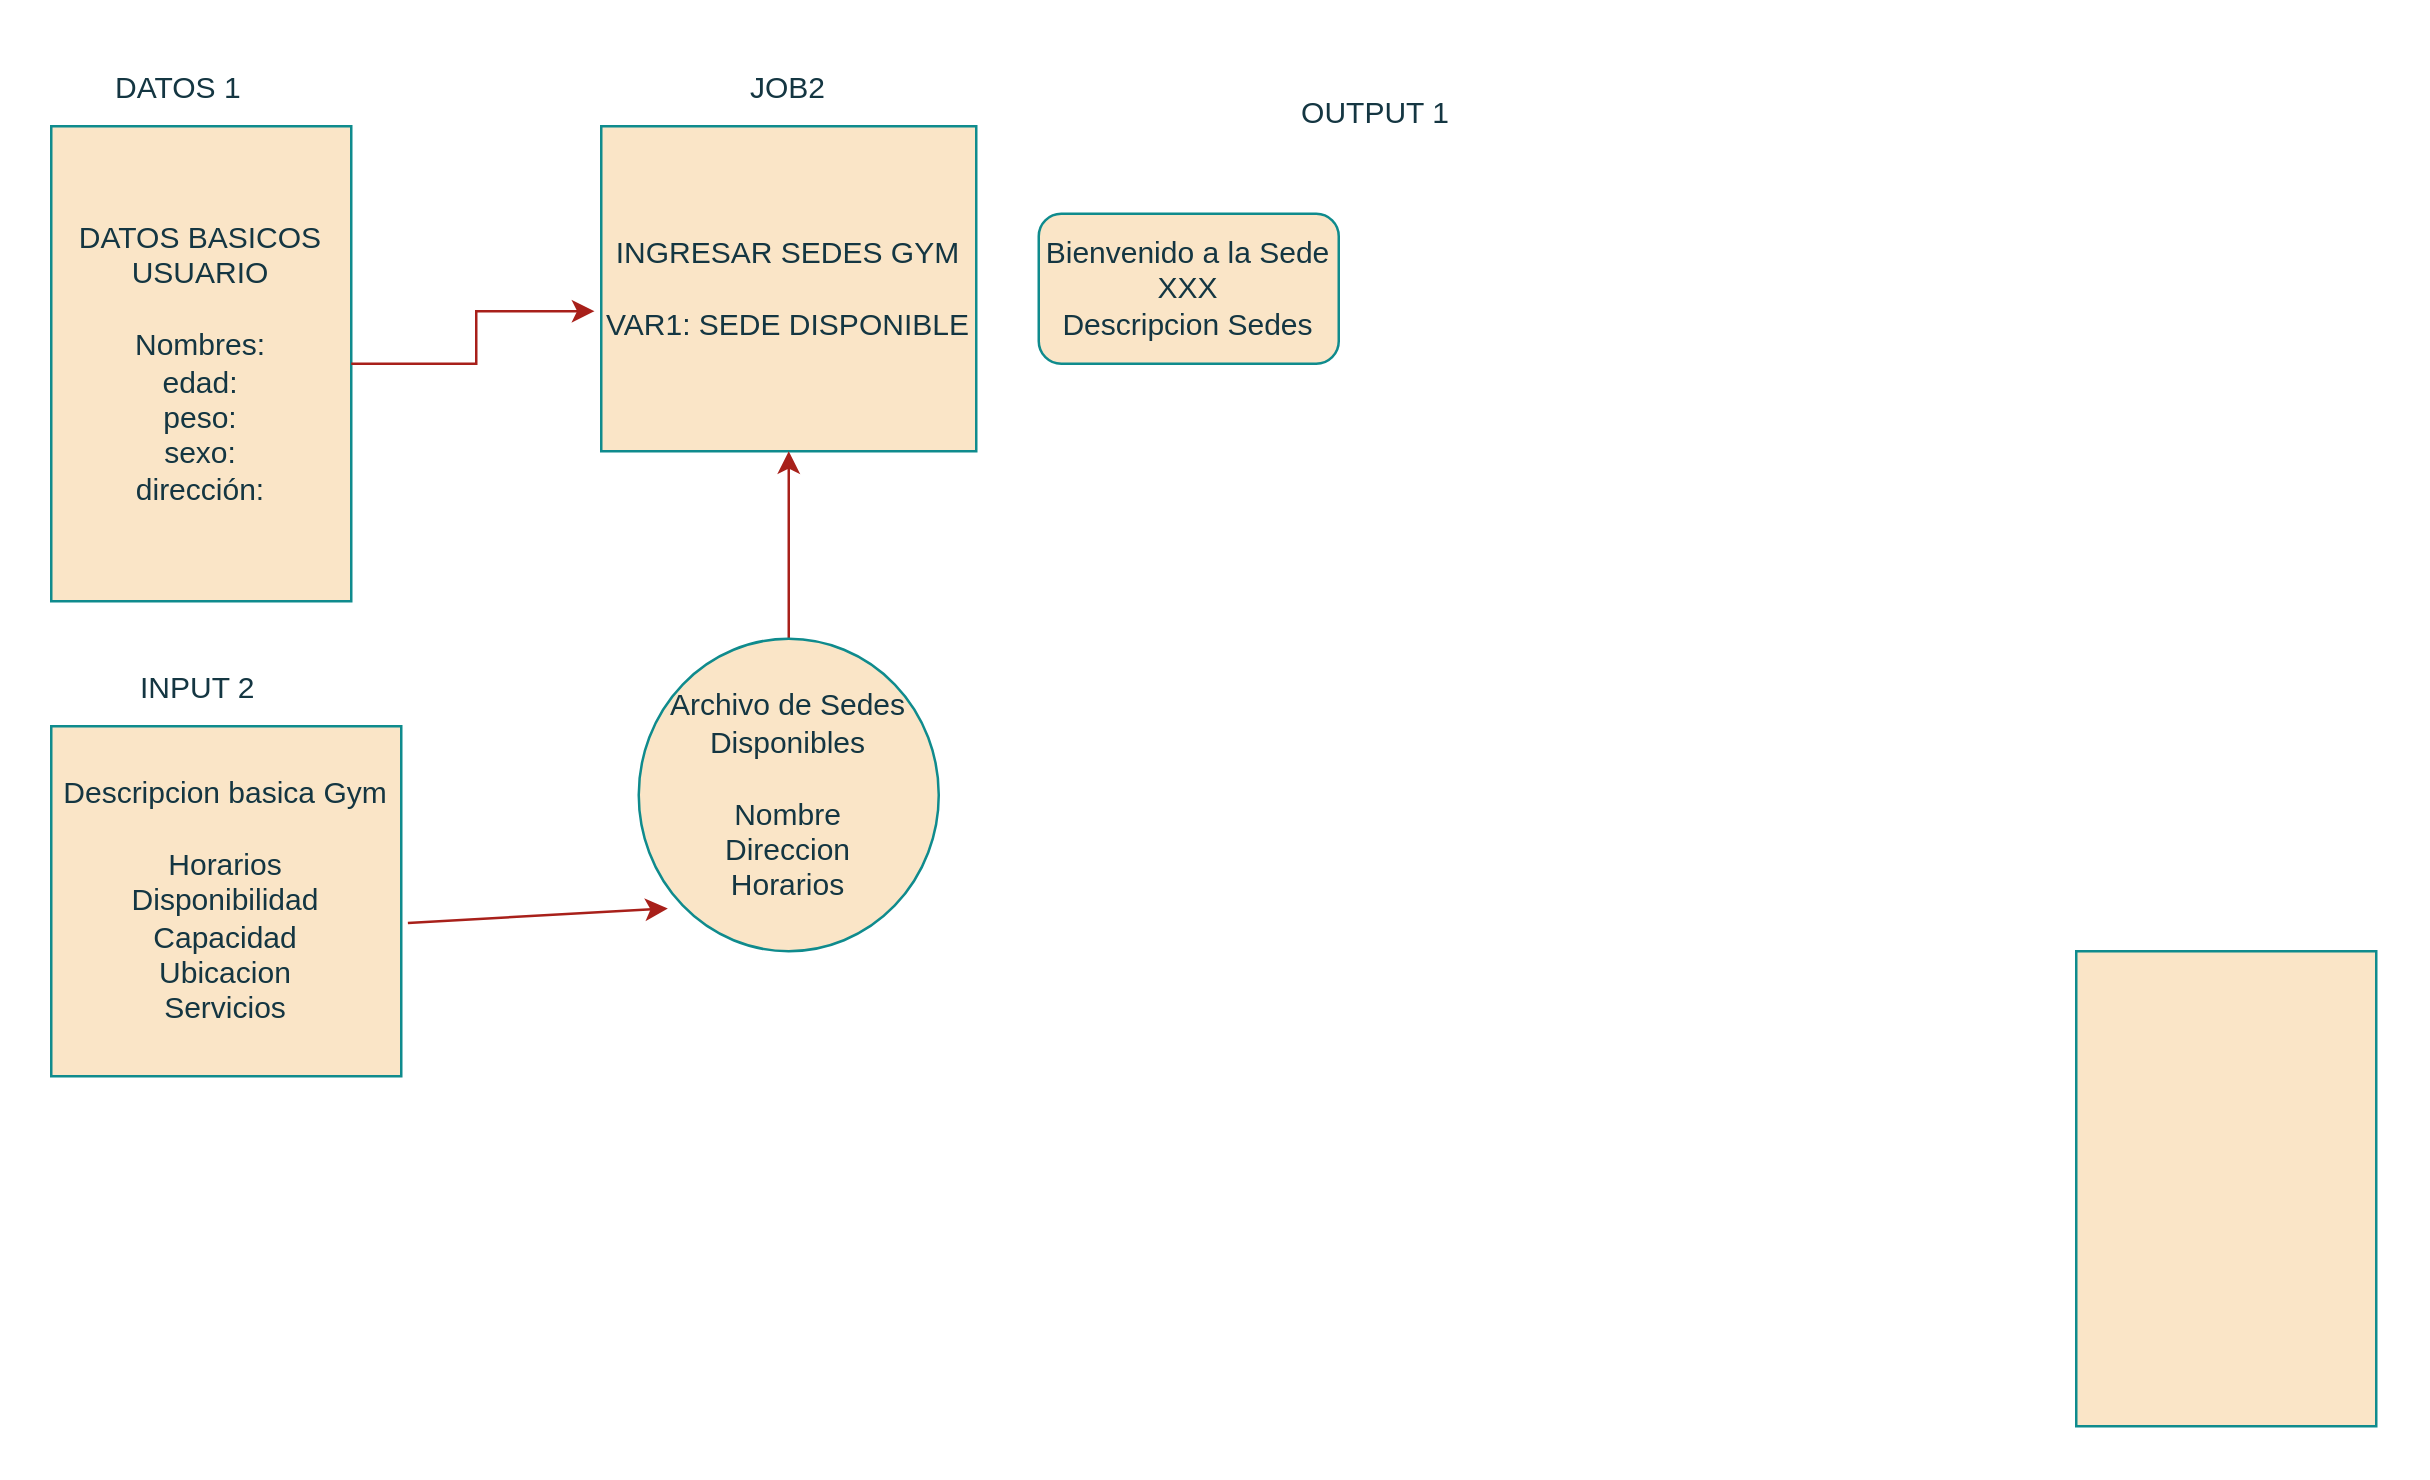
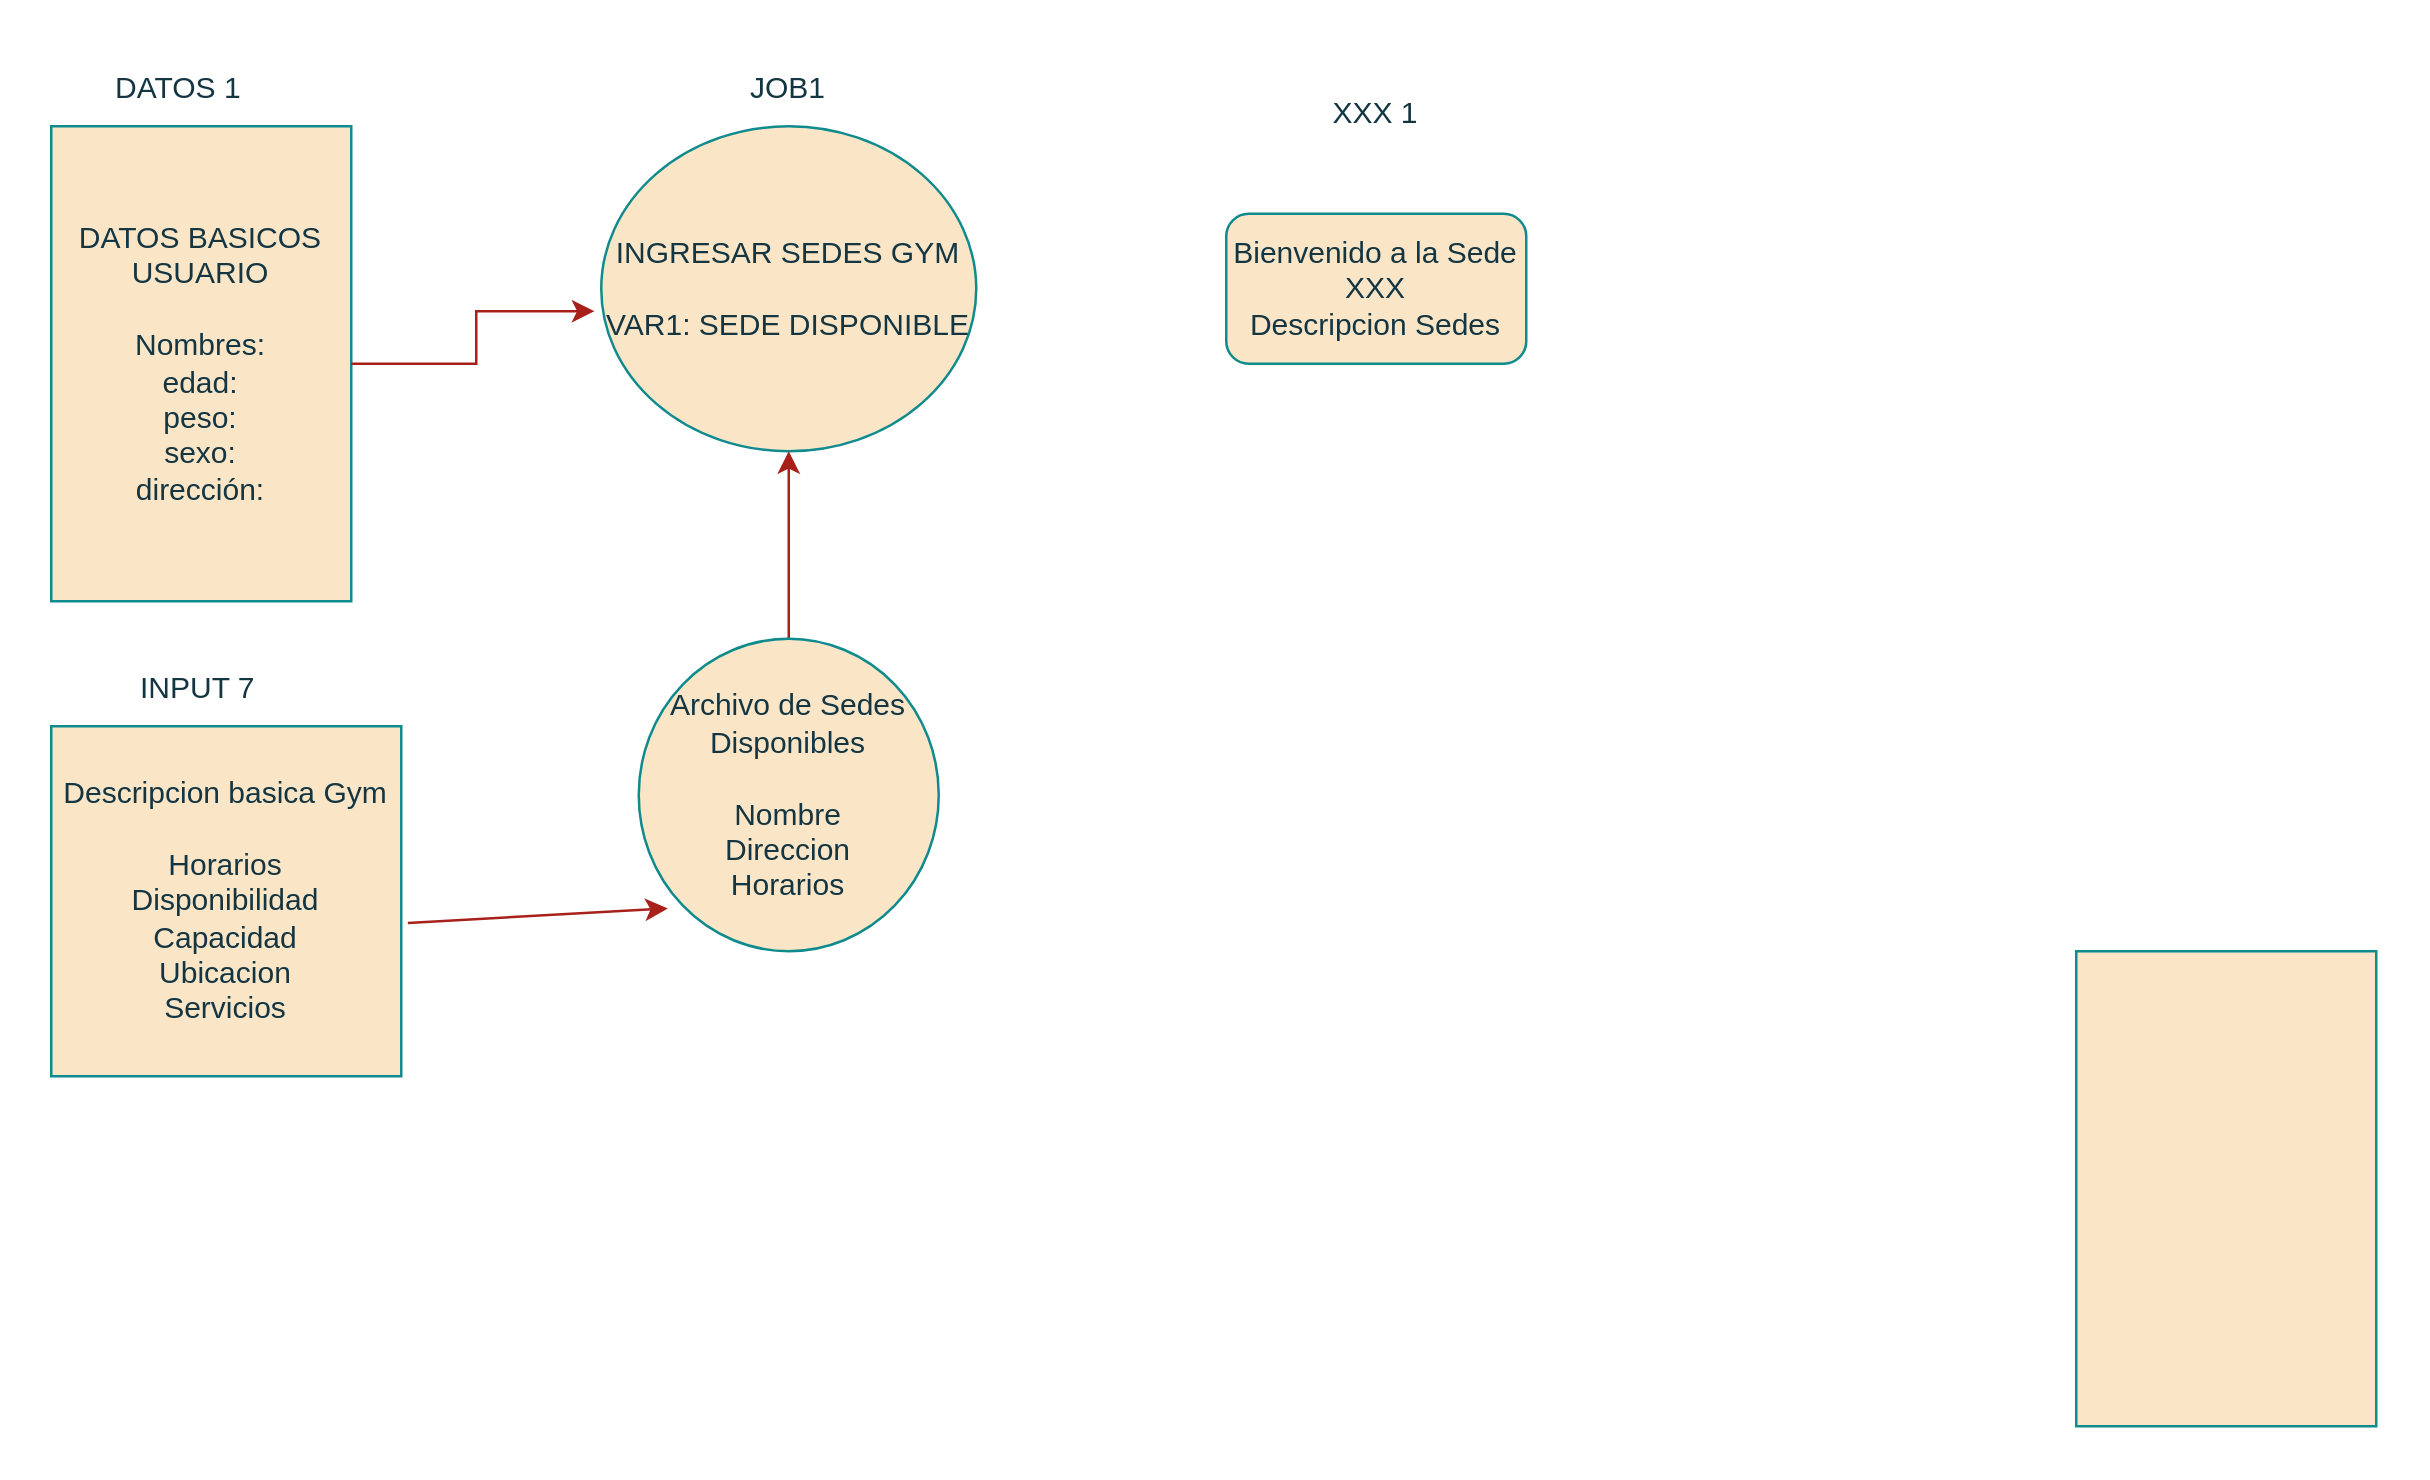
(789, 89) -> (789, 89)
(1376, 114) -> (1376, 114)
(789, 289) -> (789, 289)
(1189, 289) -> (1376, 289)
(196, 689) -> (196, 689)
